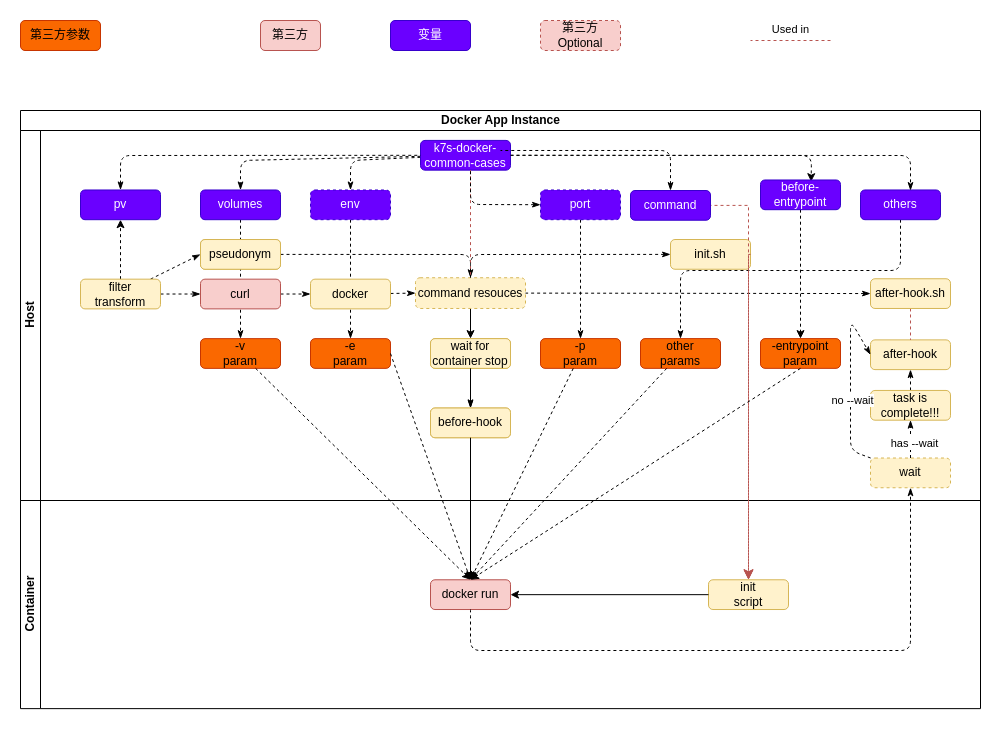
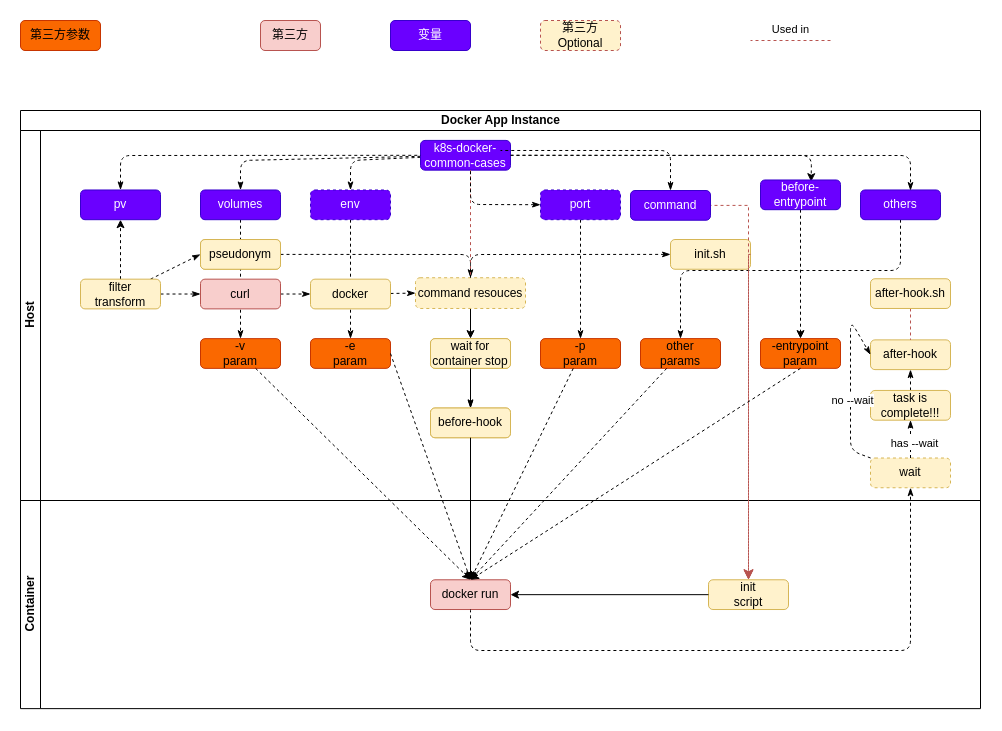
(581, 36) -> (581, 36)
(466, 156) -> (466, 156)
(695, 293) -> none
